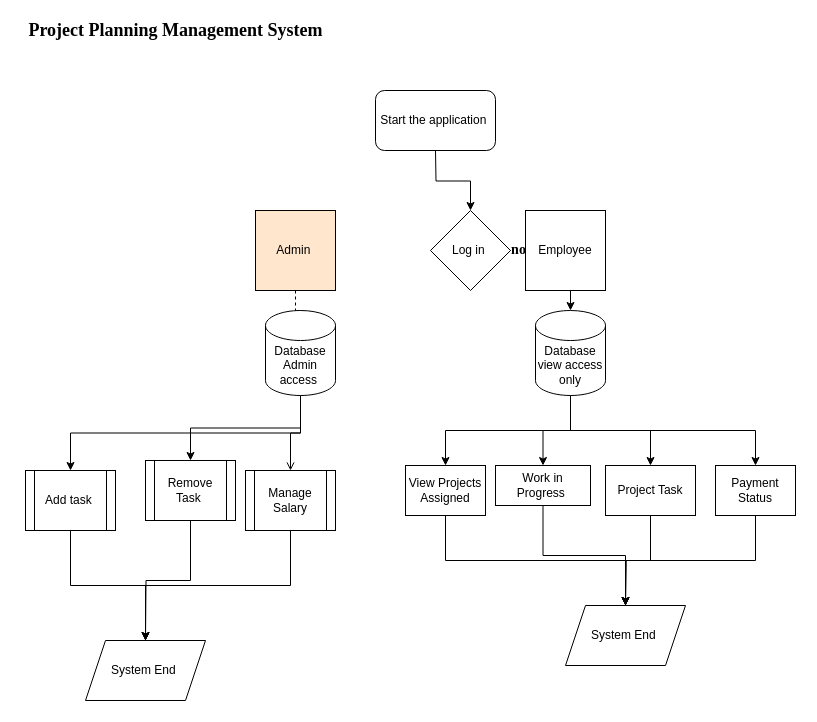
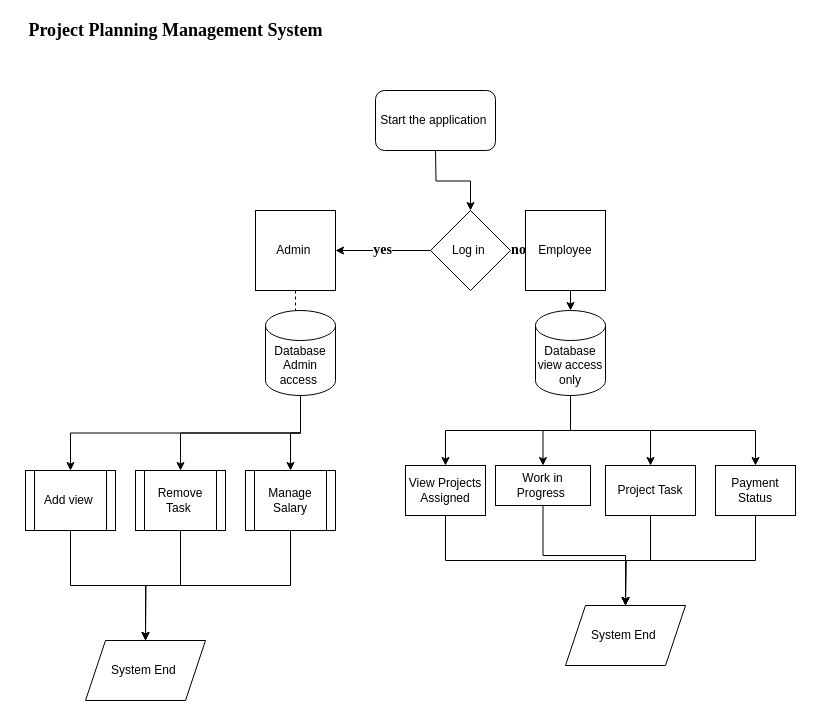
(296, 251) -> (296, 251)
none -> (386, 251)
(291, 464) -> (291, 462)
(191, 491) -> (181, 501)
(71, 501) -> (71, 501)
